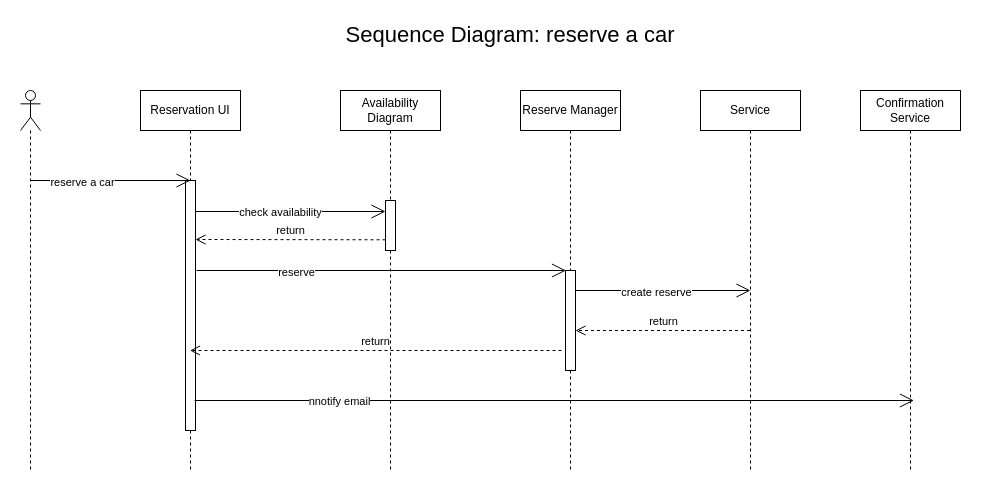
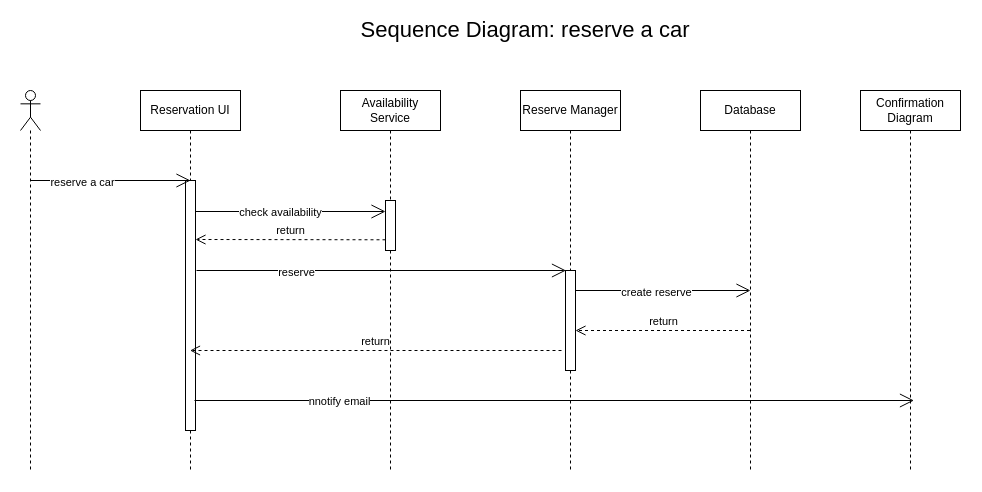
(511, 36) -> (526, 31)
(391, 111) -> (391, 111)
(751, 111) -> (751, 111)
(911, 111) -> (911, 111)
